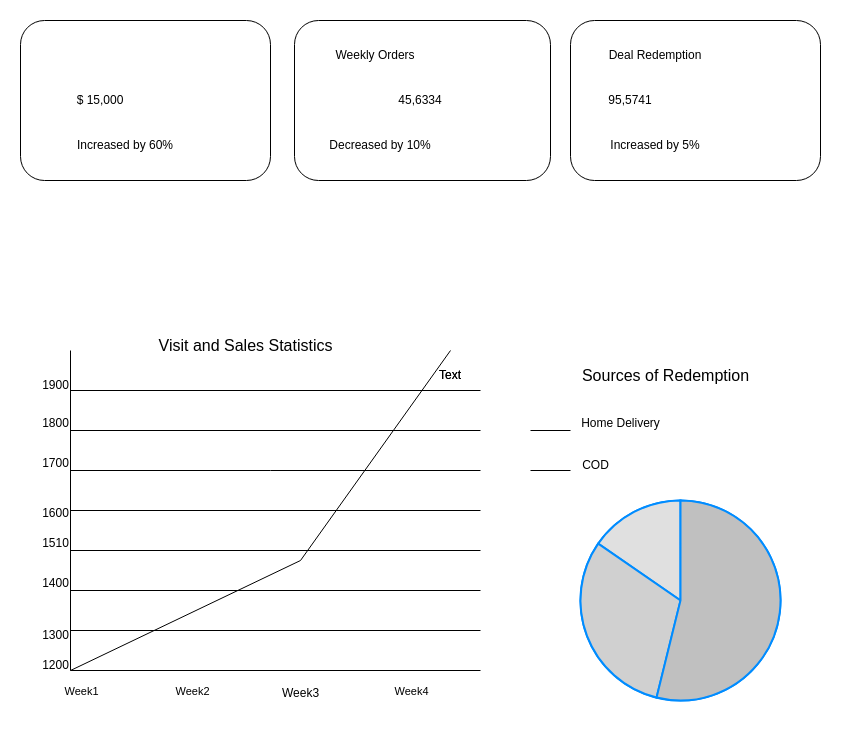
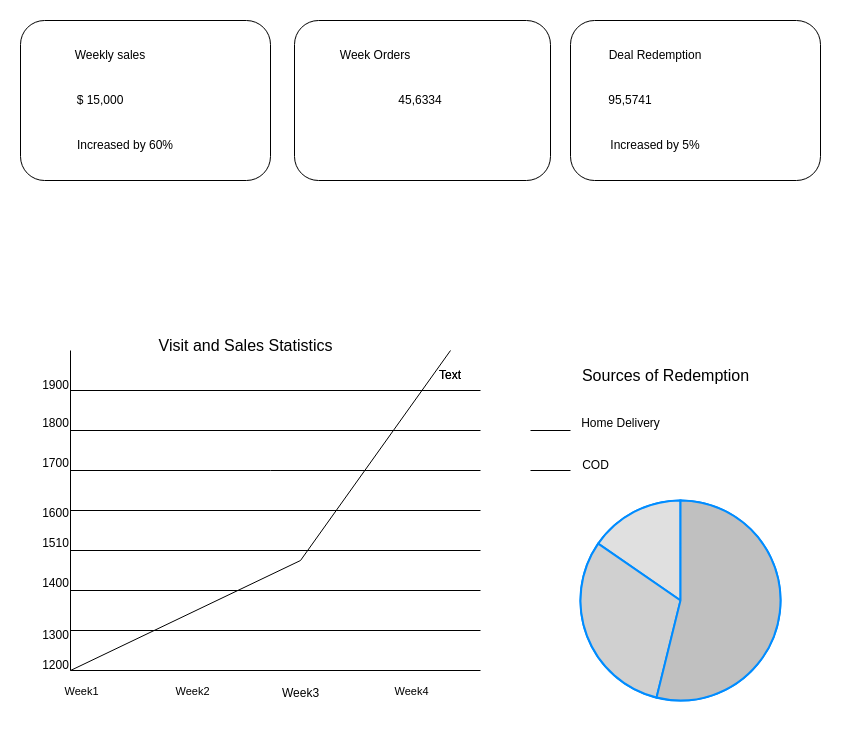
none -> (111, 56)
(376, 56) -> (376, 56)
(381, 146) -> none
